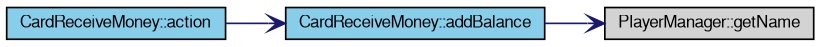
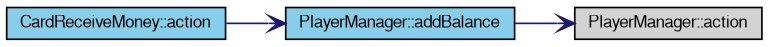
(415, 23) -> (400, 23)
(709, 23) -> (668, 23)
